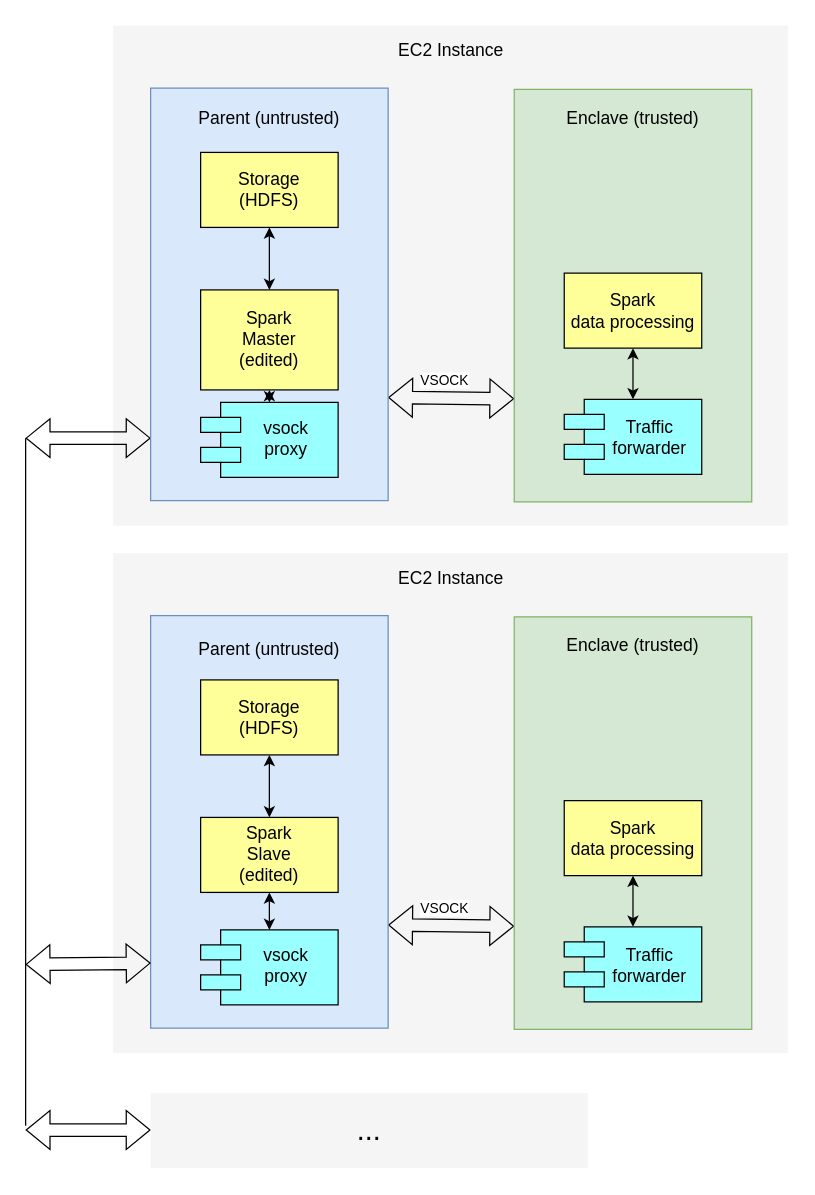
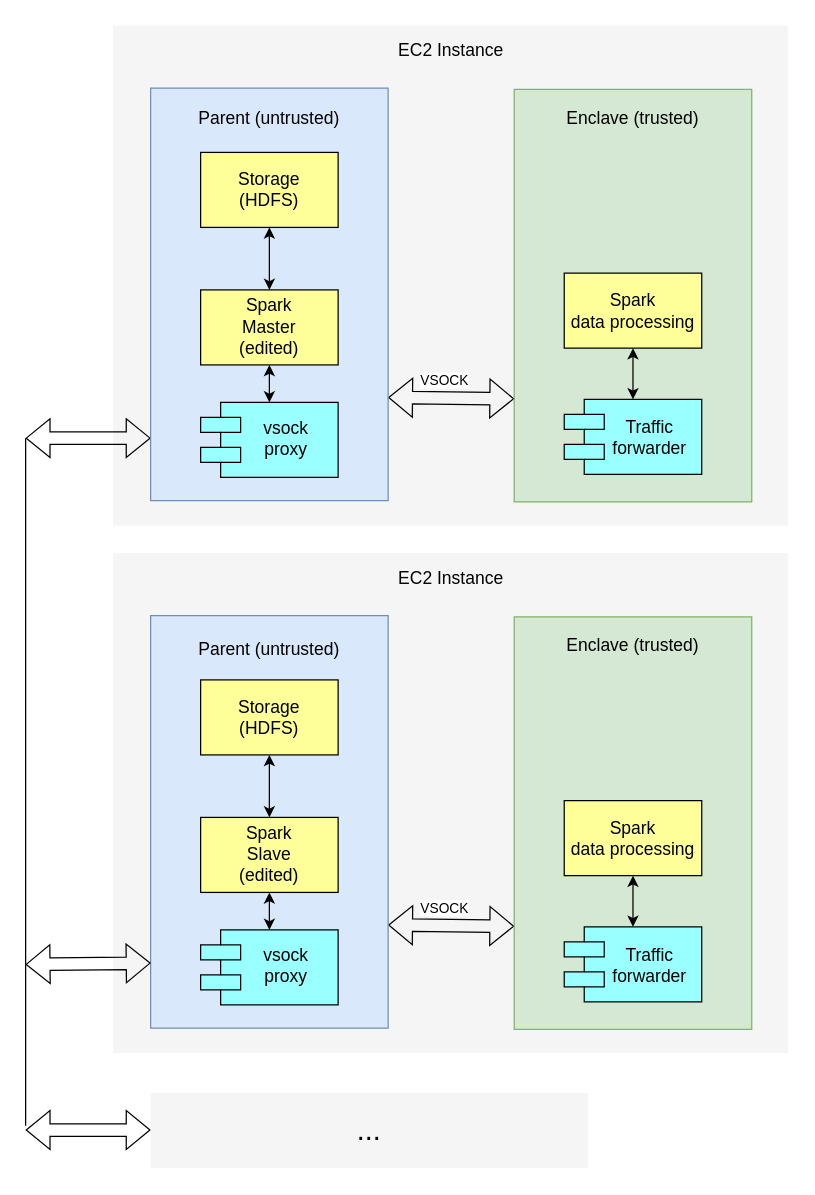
(269, 340) -> (269, 327)
